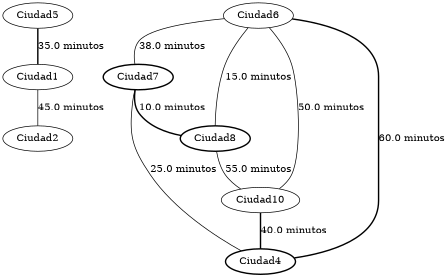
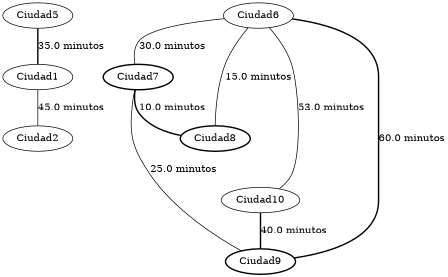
(172, 46) -> (172, 46)
(331, 108) -> (331, 108)
(224, 173) -> none
(261, 262) -> (261, 262)
